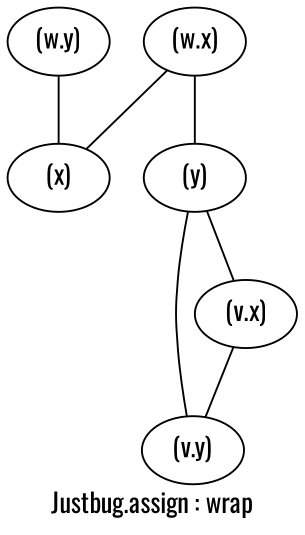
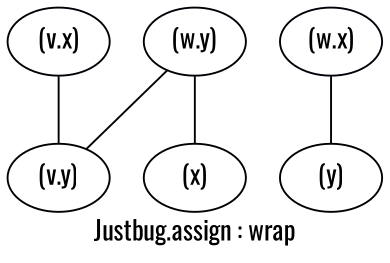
(127, 110) -> none
(220, 246) -> none
(176, 314) -> (127, 110)
